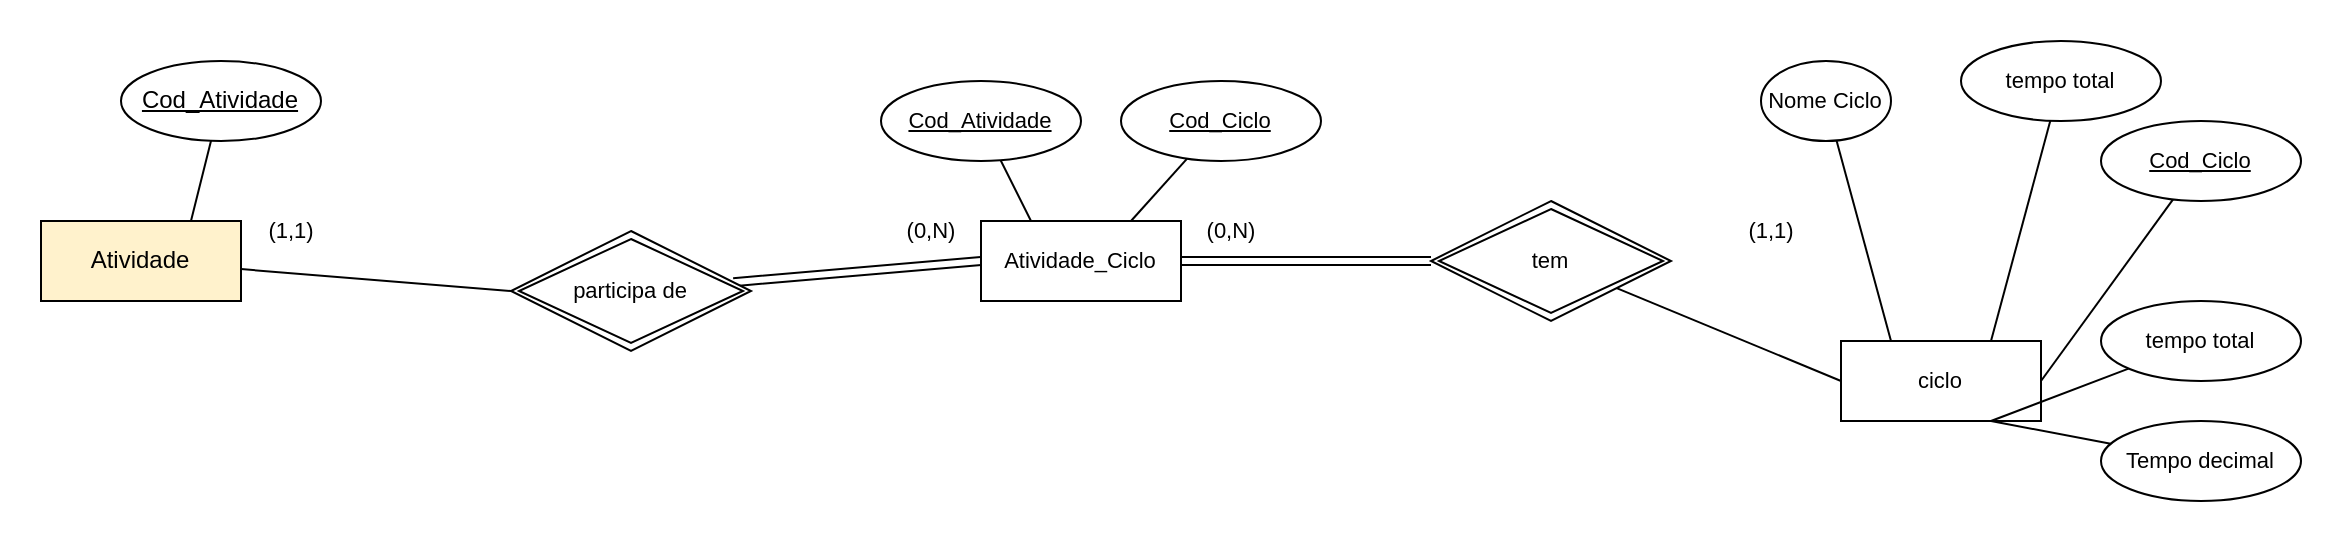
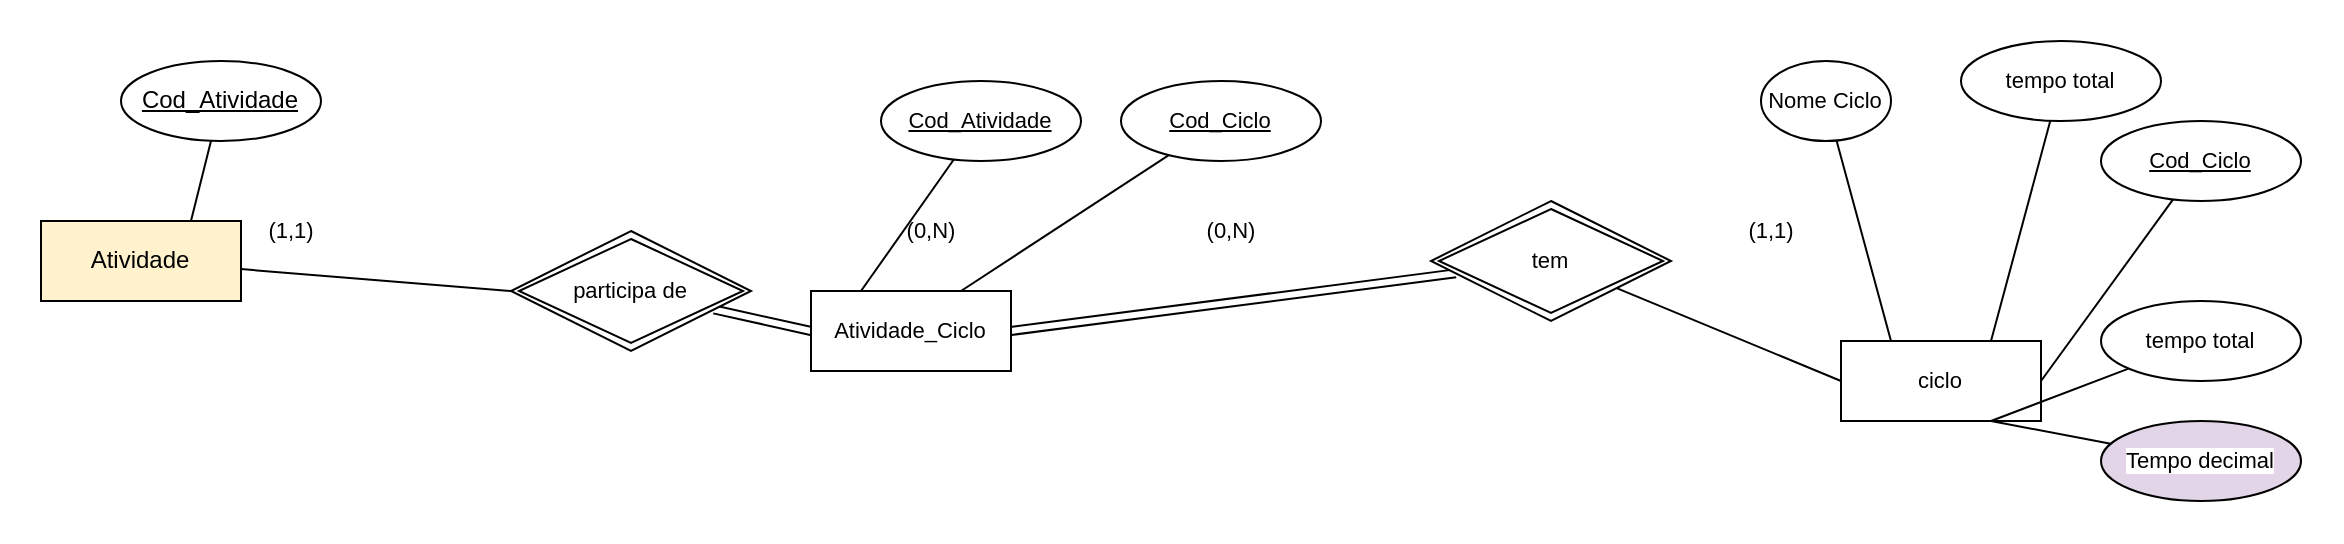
(1081, 261) -> (911, 331)
(2201, 461) -> (2201, 461)
